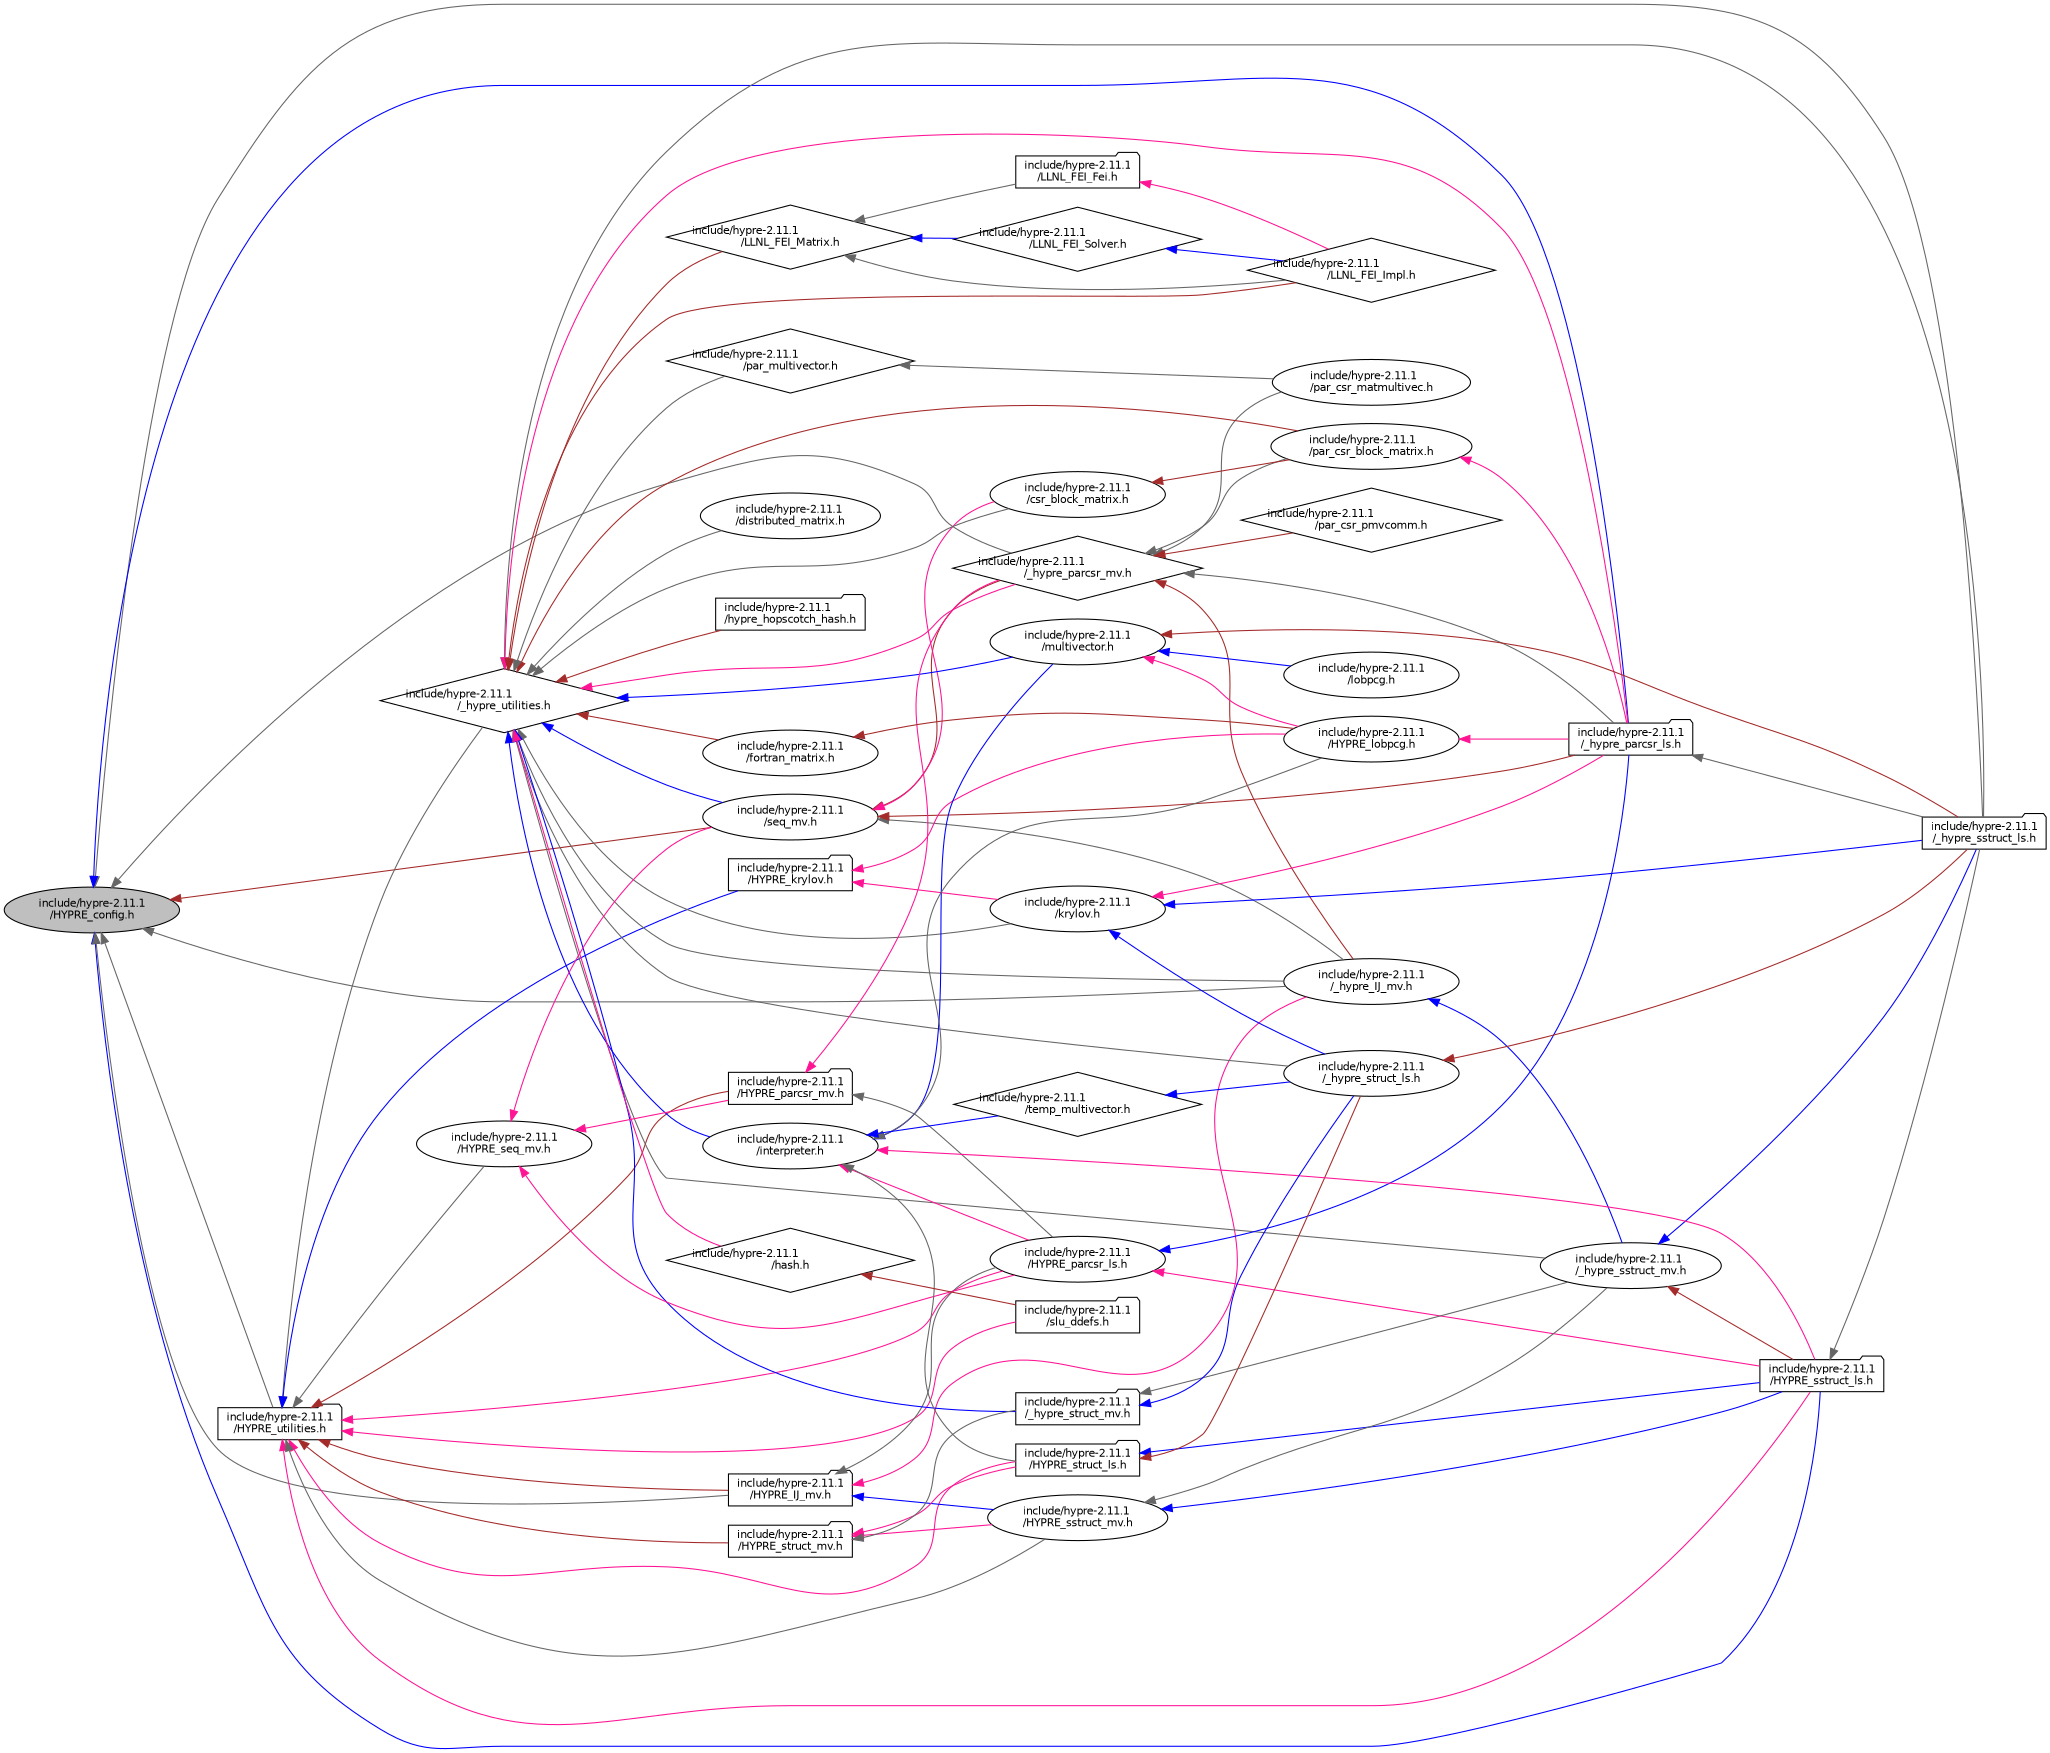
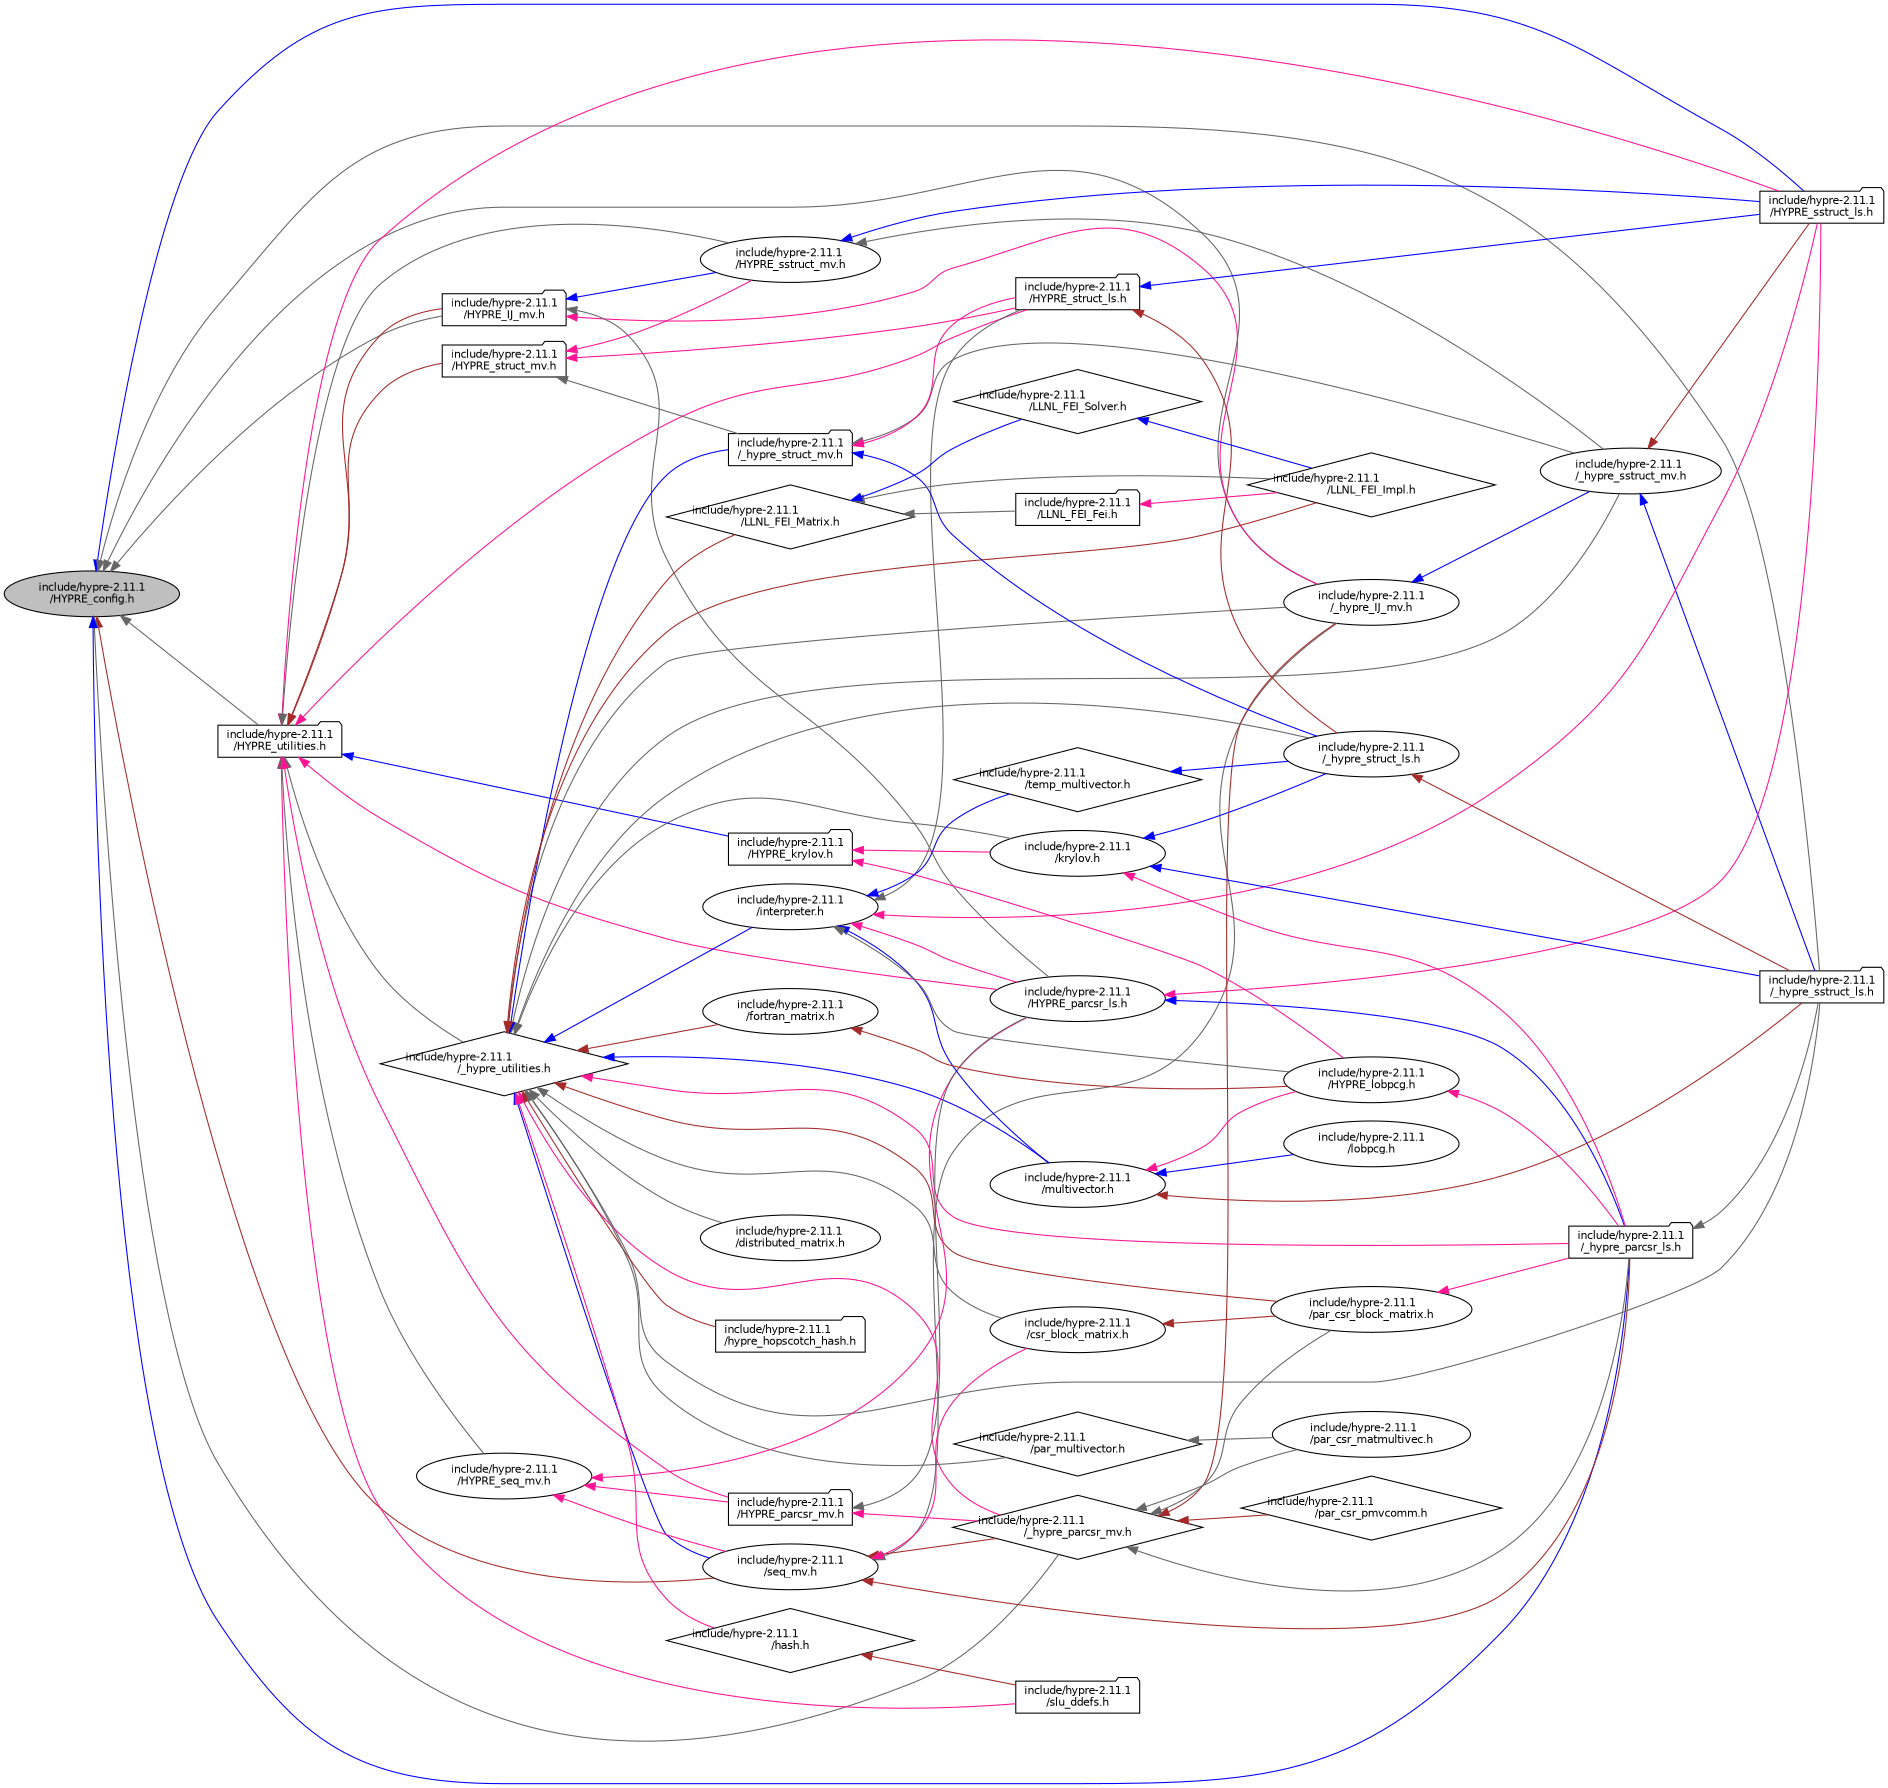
none -> (934, 366)
(1918, 1103) -> none
(539, 1257) -> (422, 1189)
